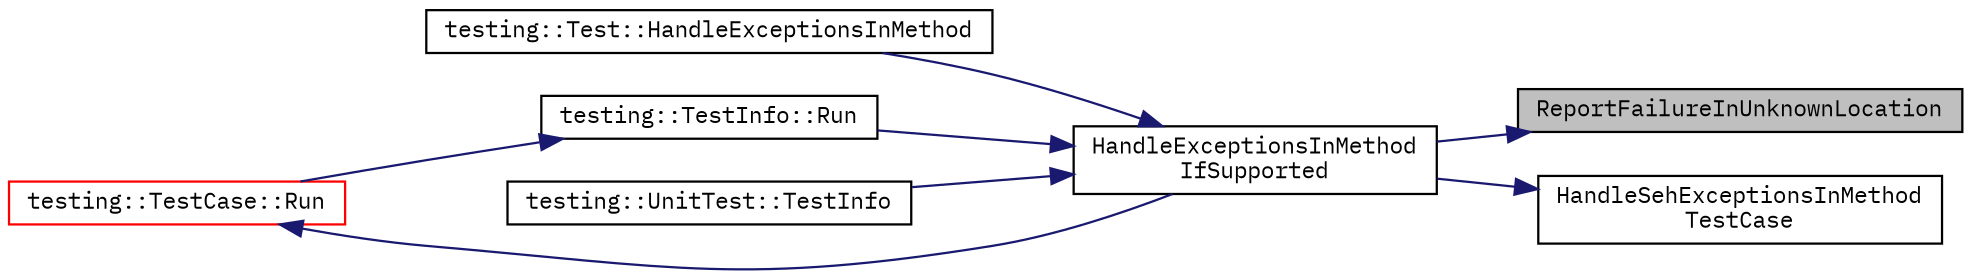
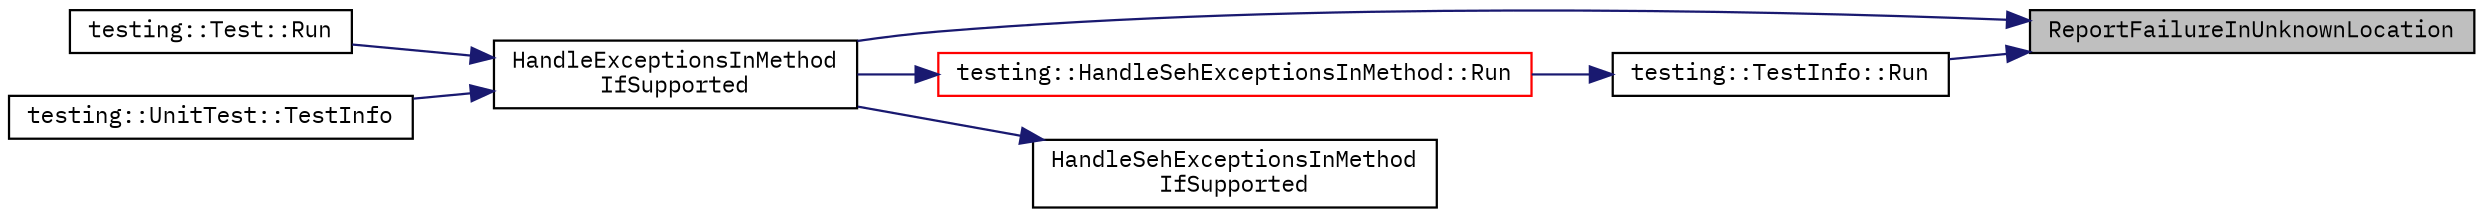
(709, 32) -> (211, 32)
(964, 137) -> (1978, 57)
(177, 203) -> (1235, 74)
(1740, 210) -> (1235, 174)
